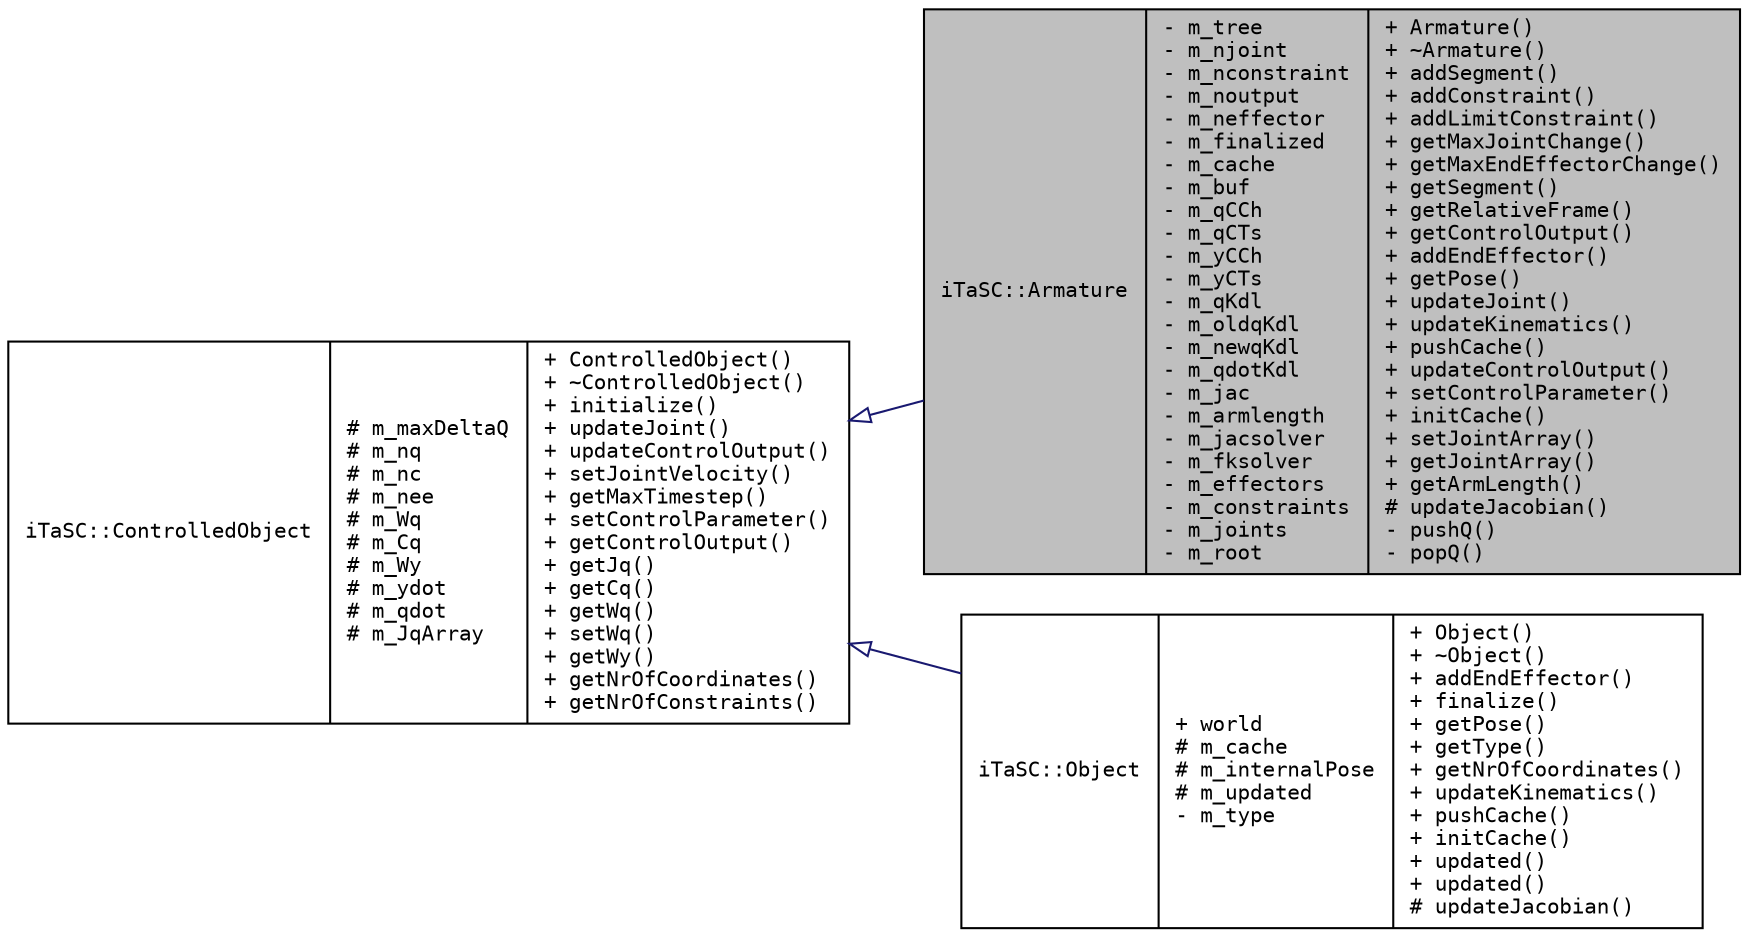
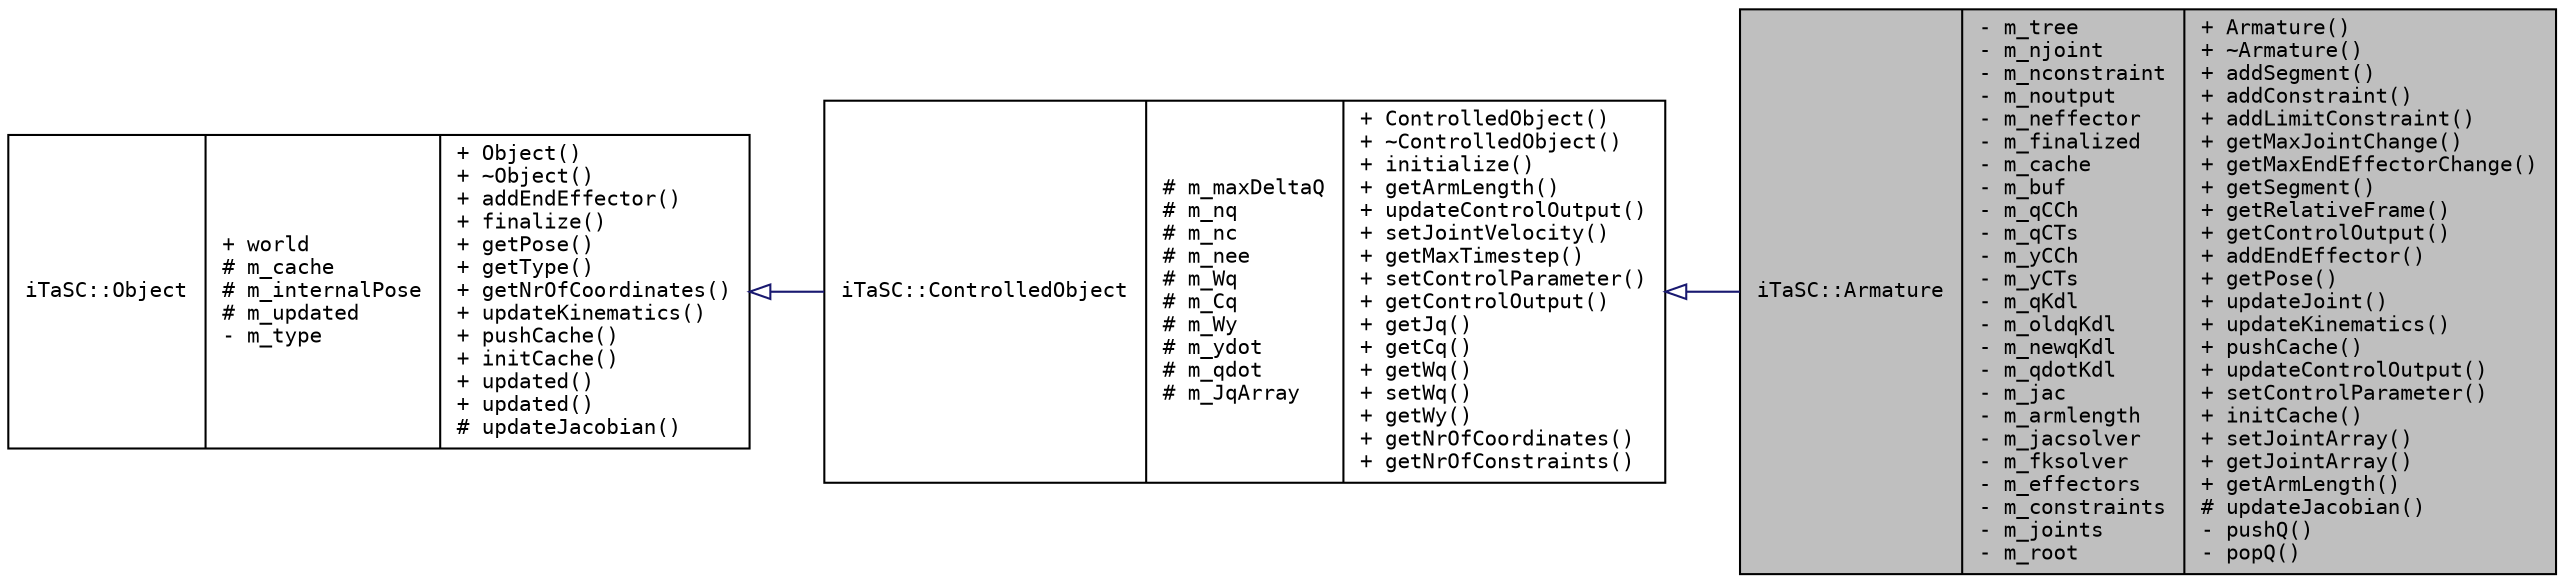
(638, 429) -> (1461, 188)
(915, 661) -> (797, 292)
